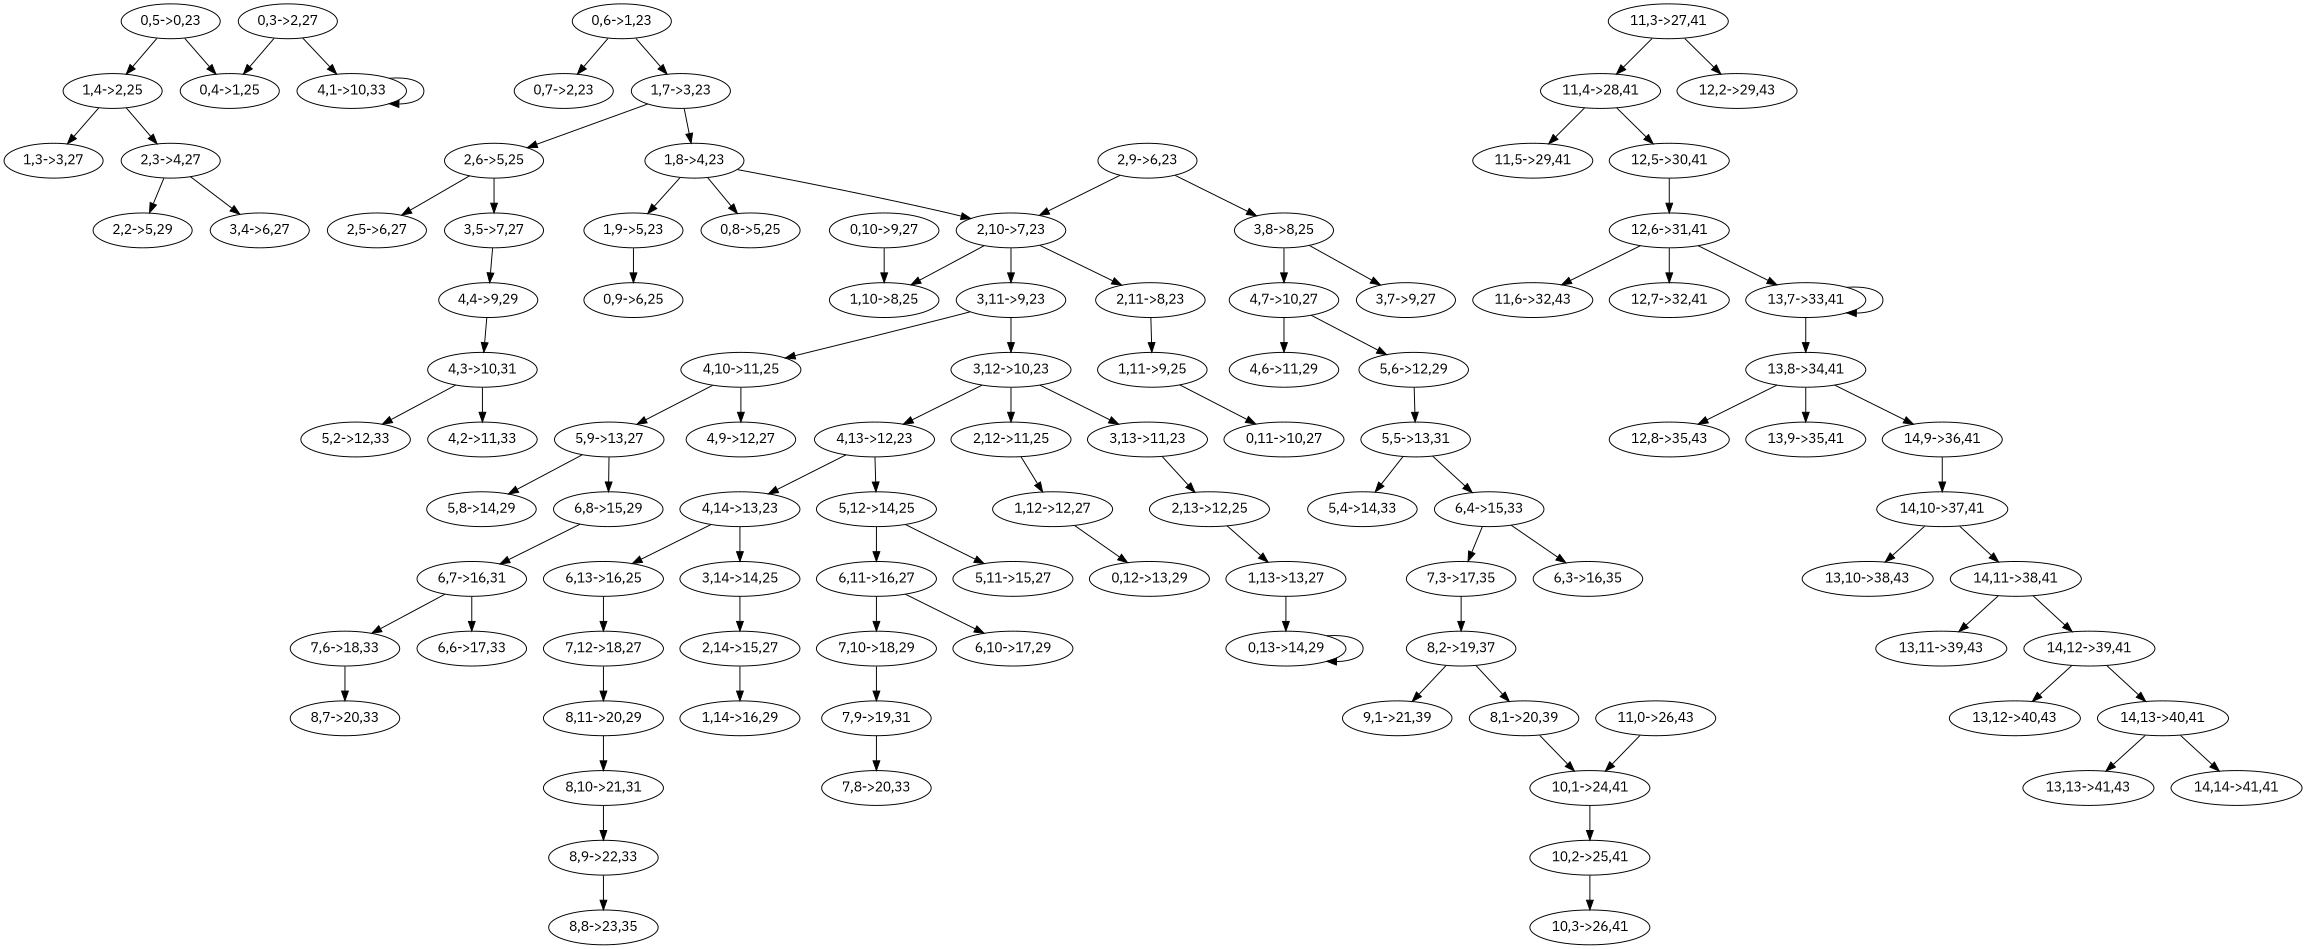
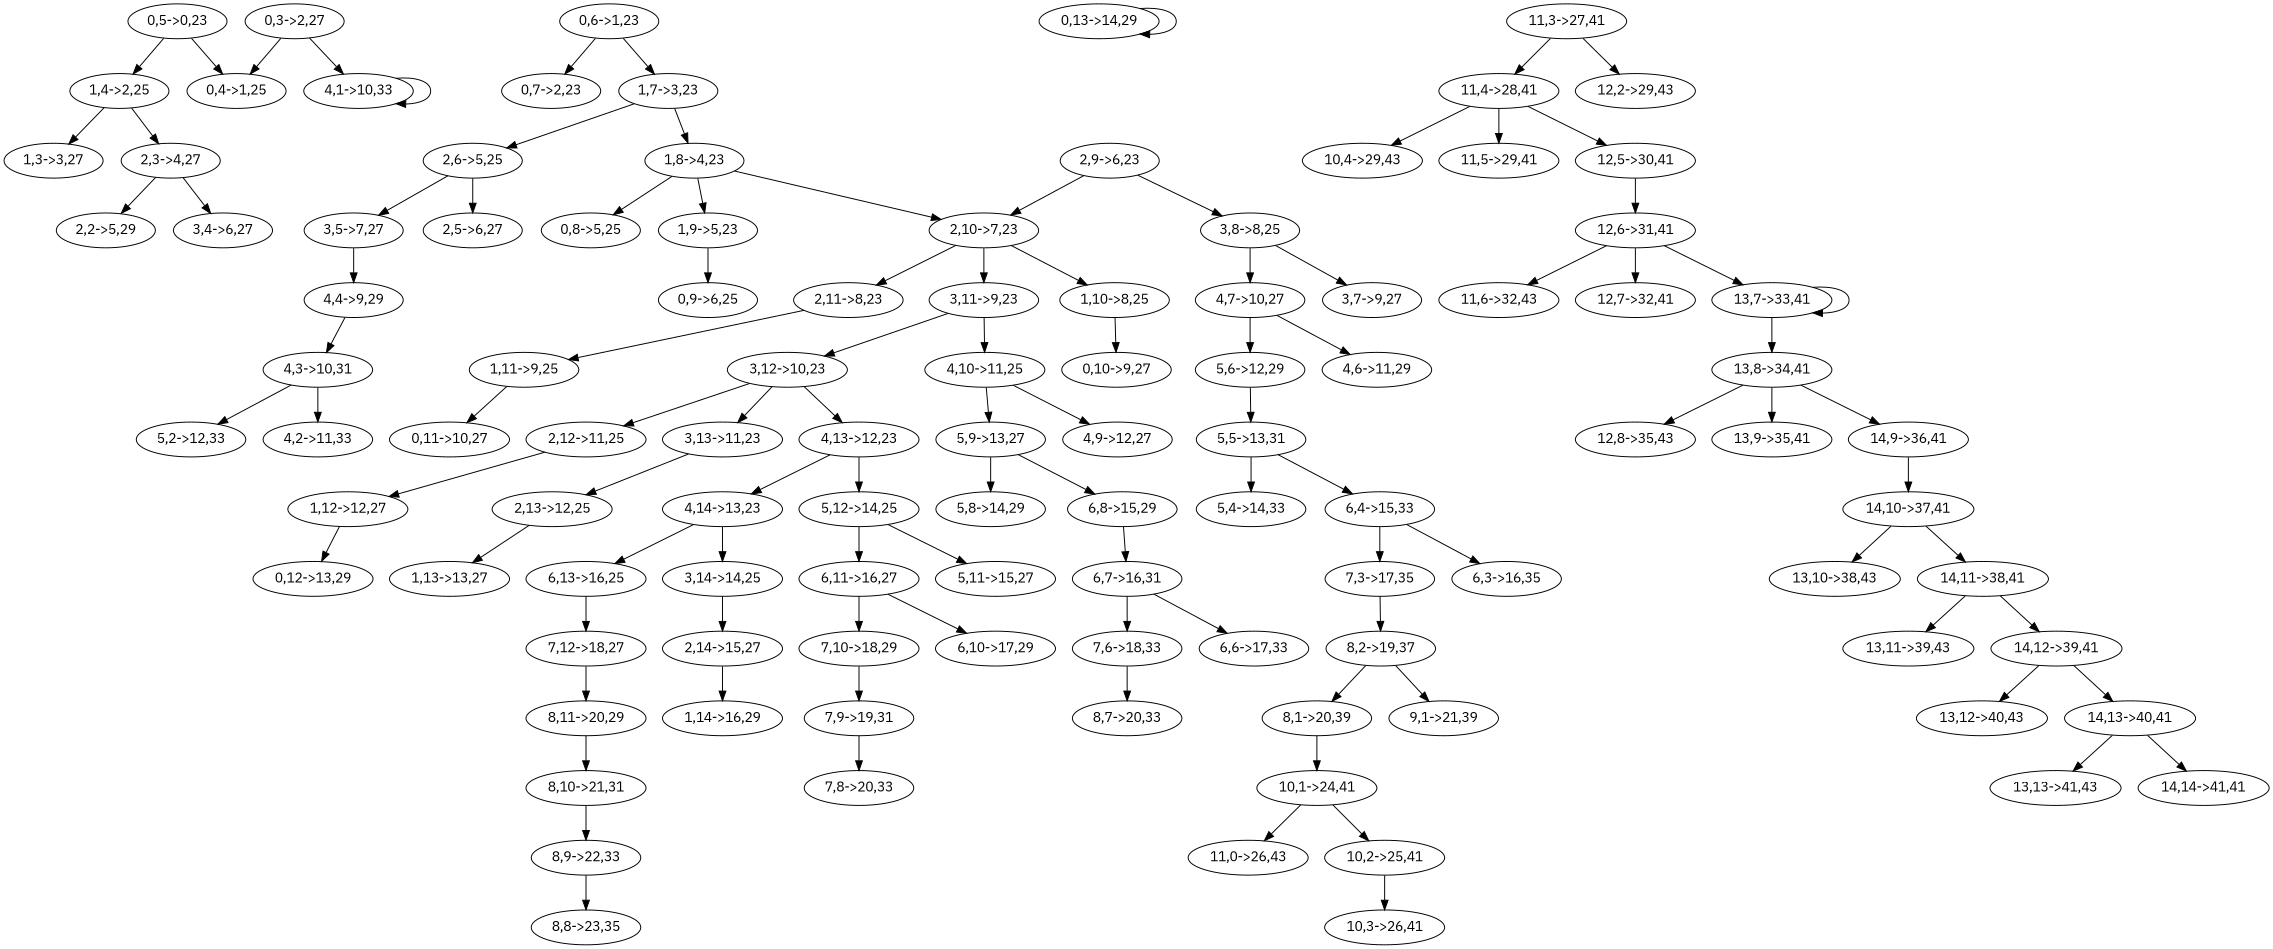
none -> (1362, 161)
(884, 260) -> (1115, 330)
(1286, 609) -> none
(1626, 750) -> (1286, 819)
